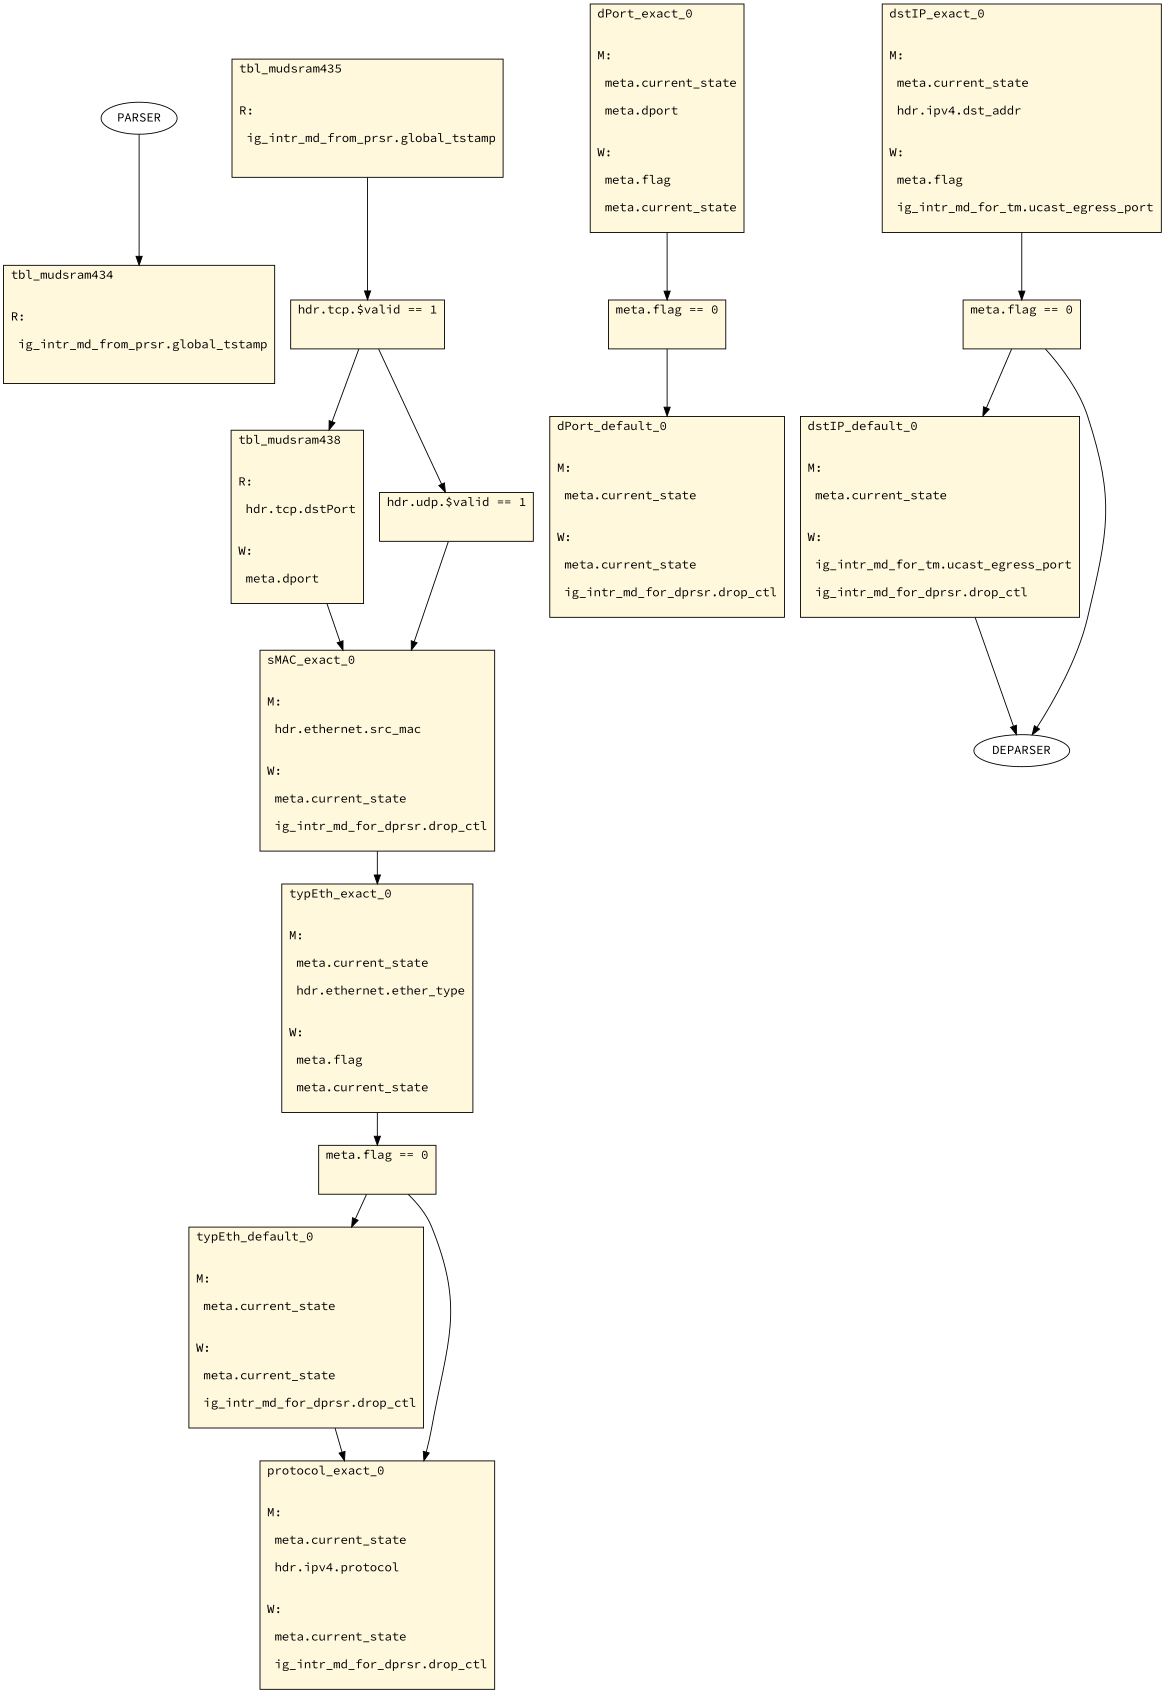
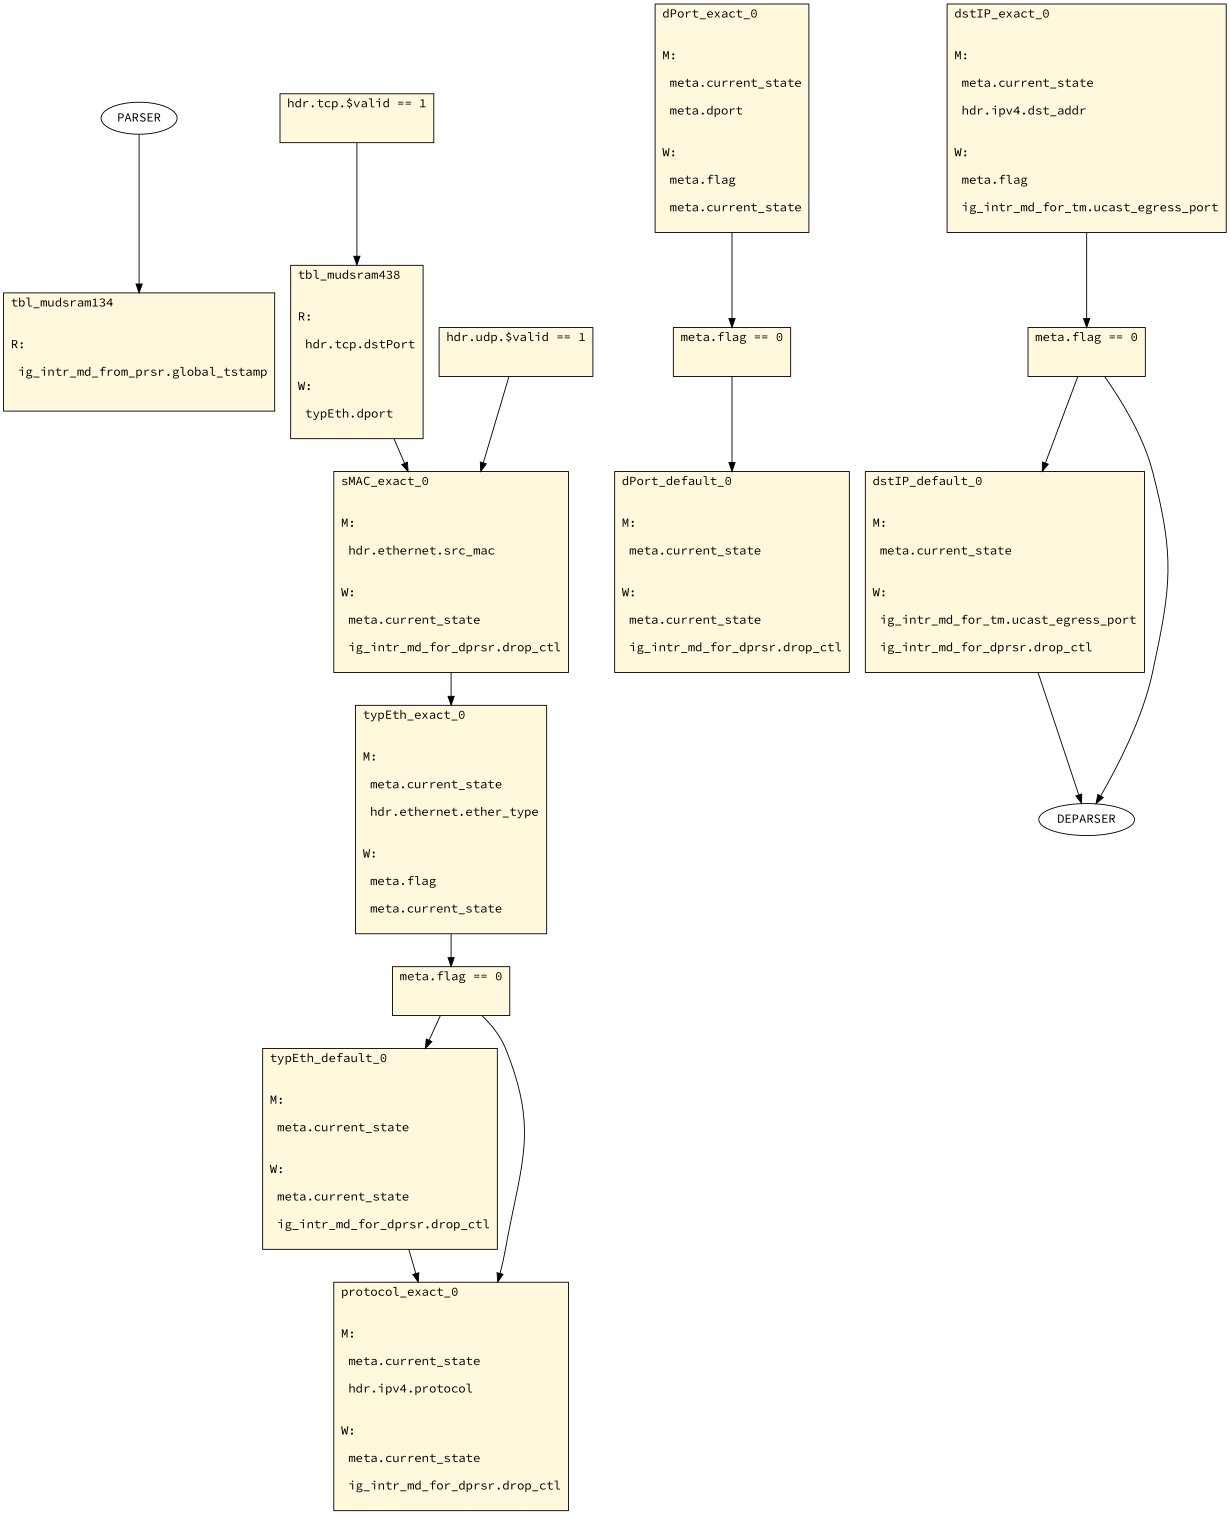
(368, 118) -> none
(139, 324) -> (139, 352)
(410, 417) -> none
(297, 517) -> (357, 352)
